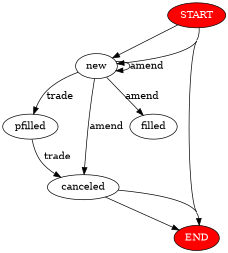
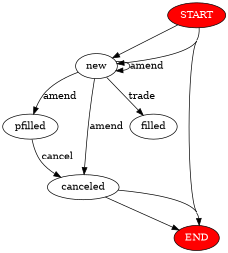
(60, 96) -> (60, 96)
(142, 96) -> (142, 96)
(58, 157) -> (58, 157)
